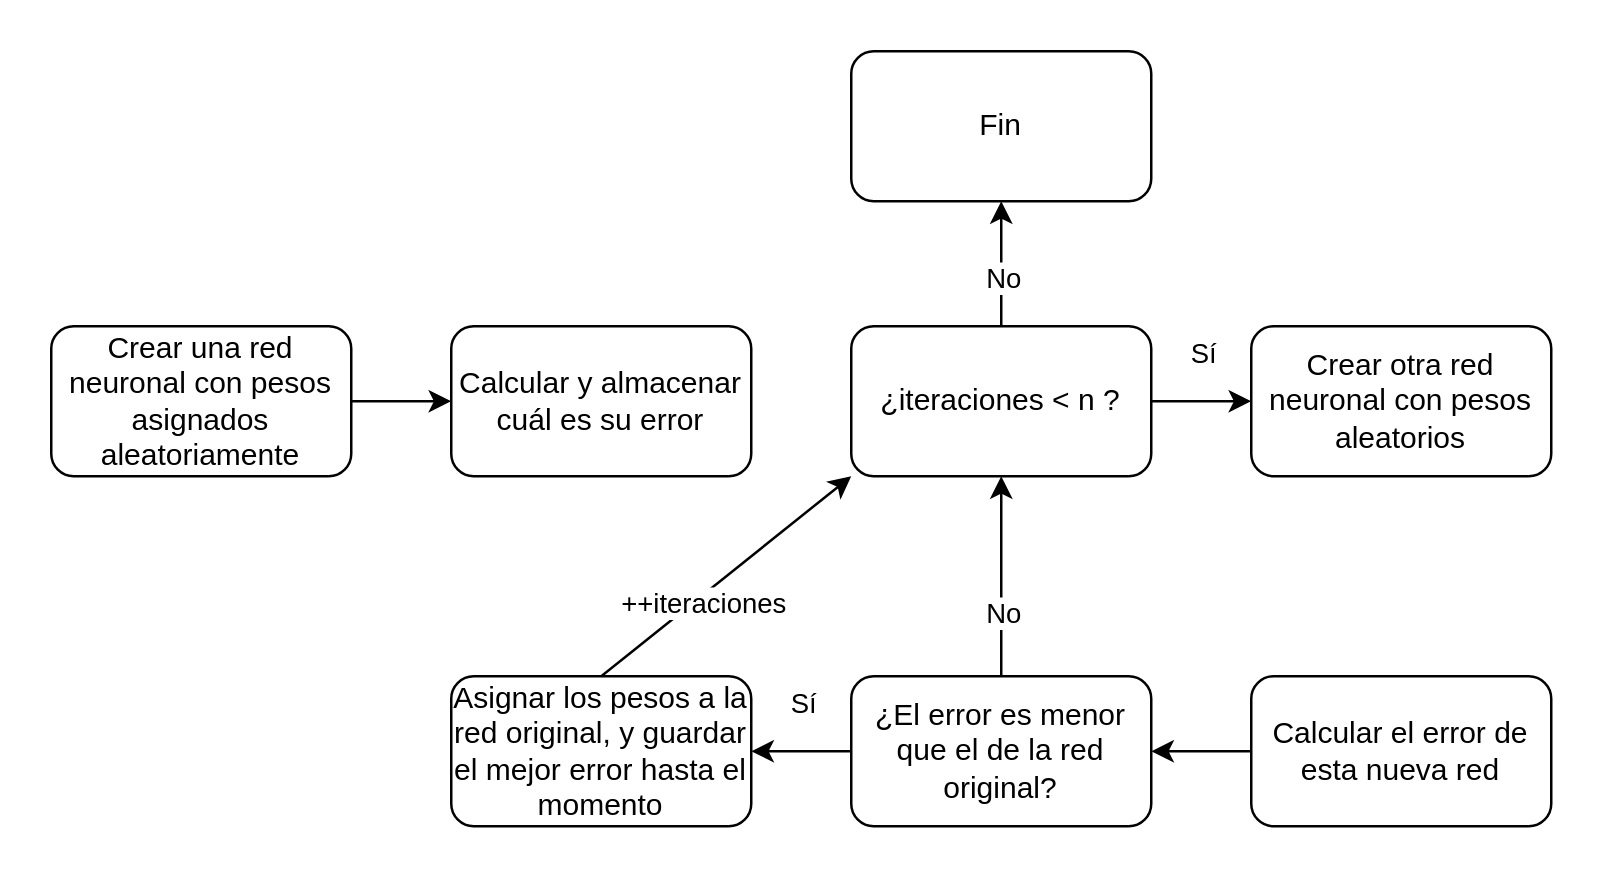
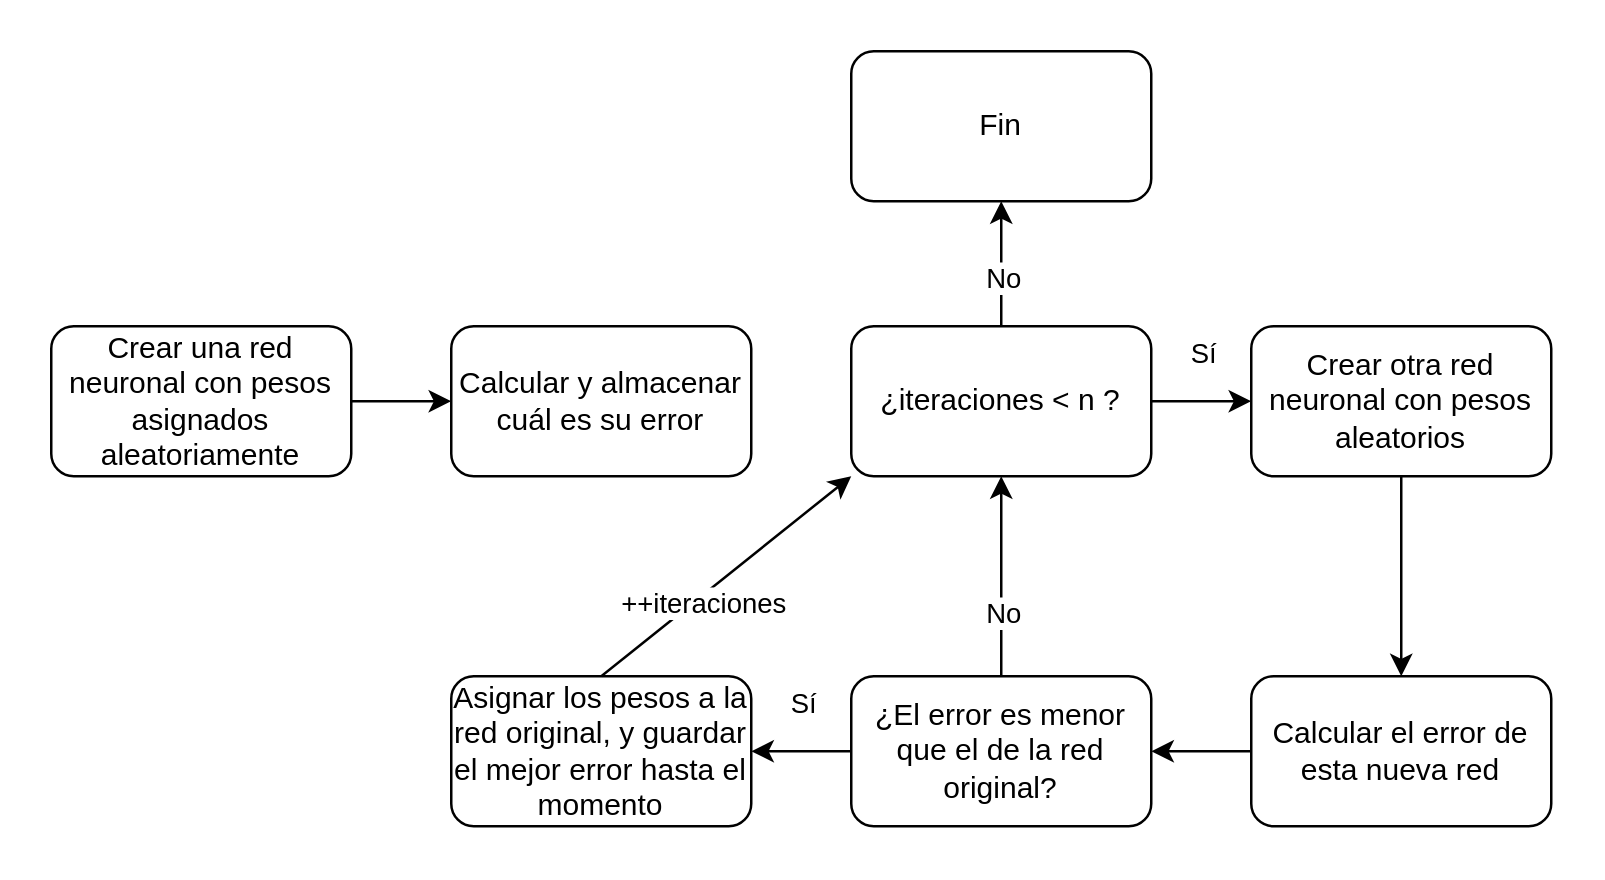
none -> (1401, 568)
